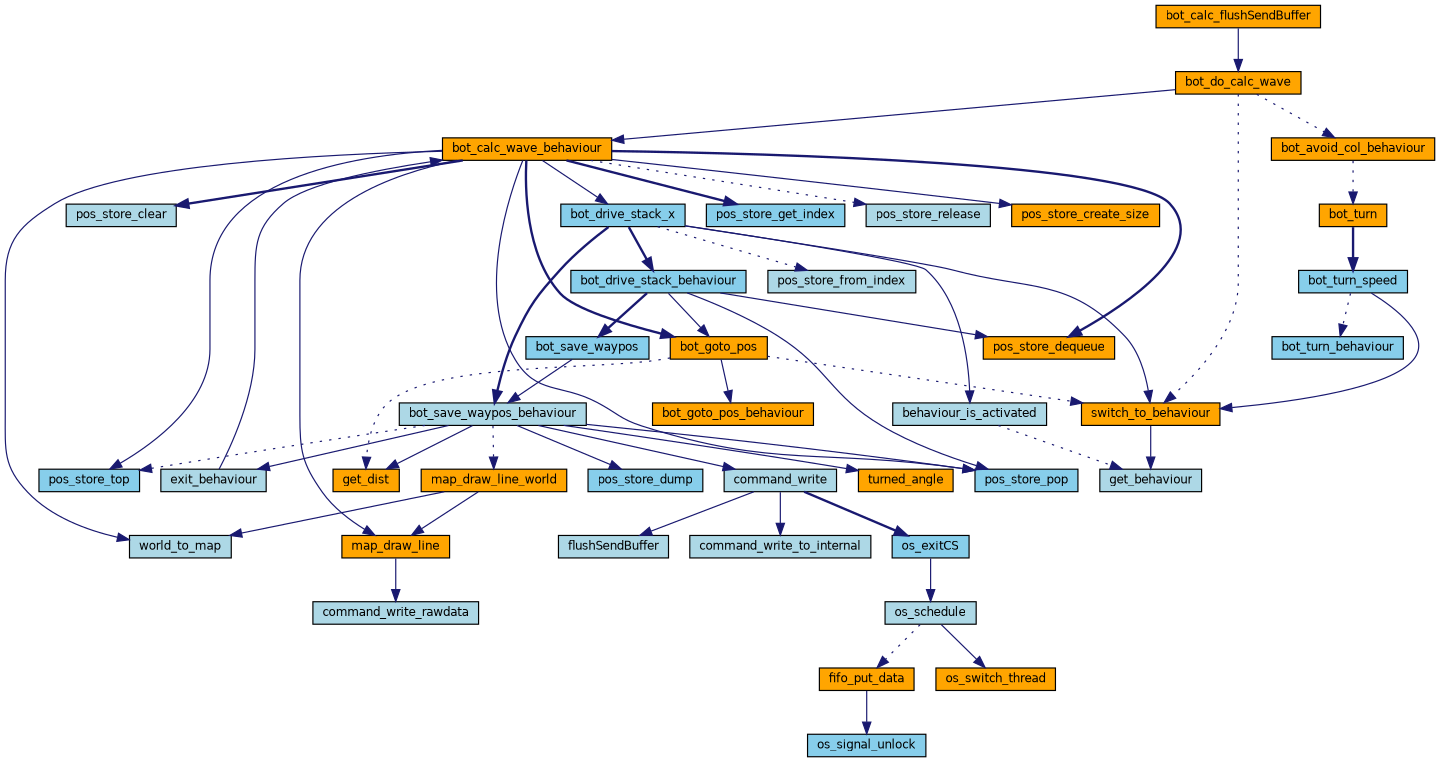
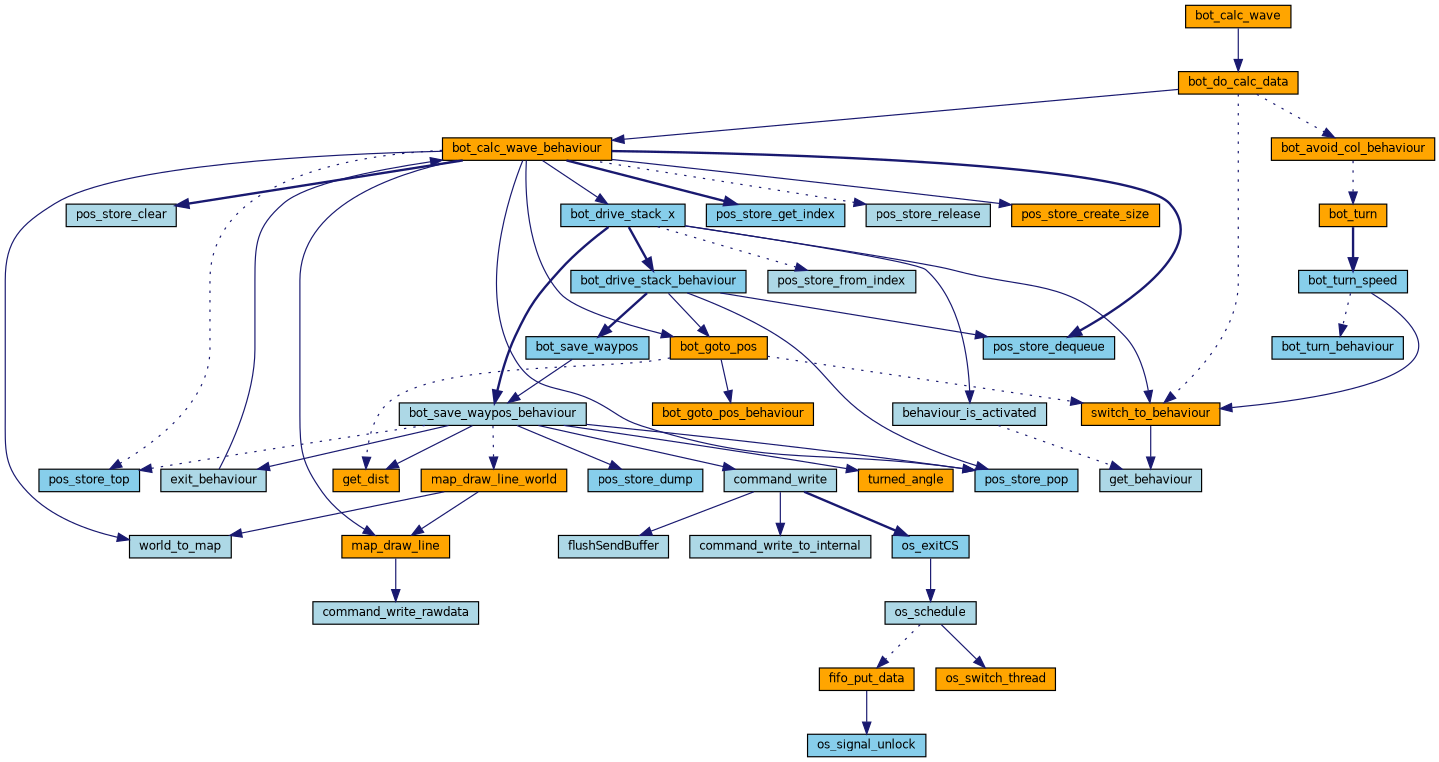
(1238, 17) -> (1238, 17)
(1238, 83) -> (1238, 83)
(217, 245) -> (217, 245)
(545, 270) -> (545, 270)
(1049, 348) -> (1049, 348)
